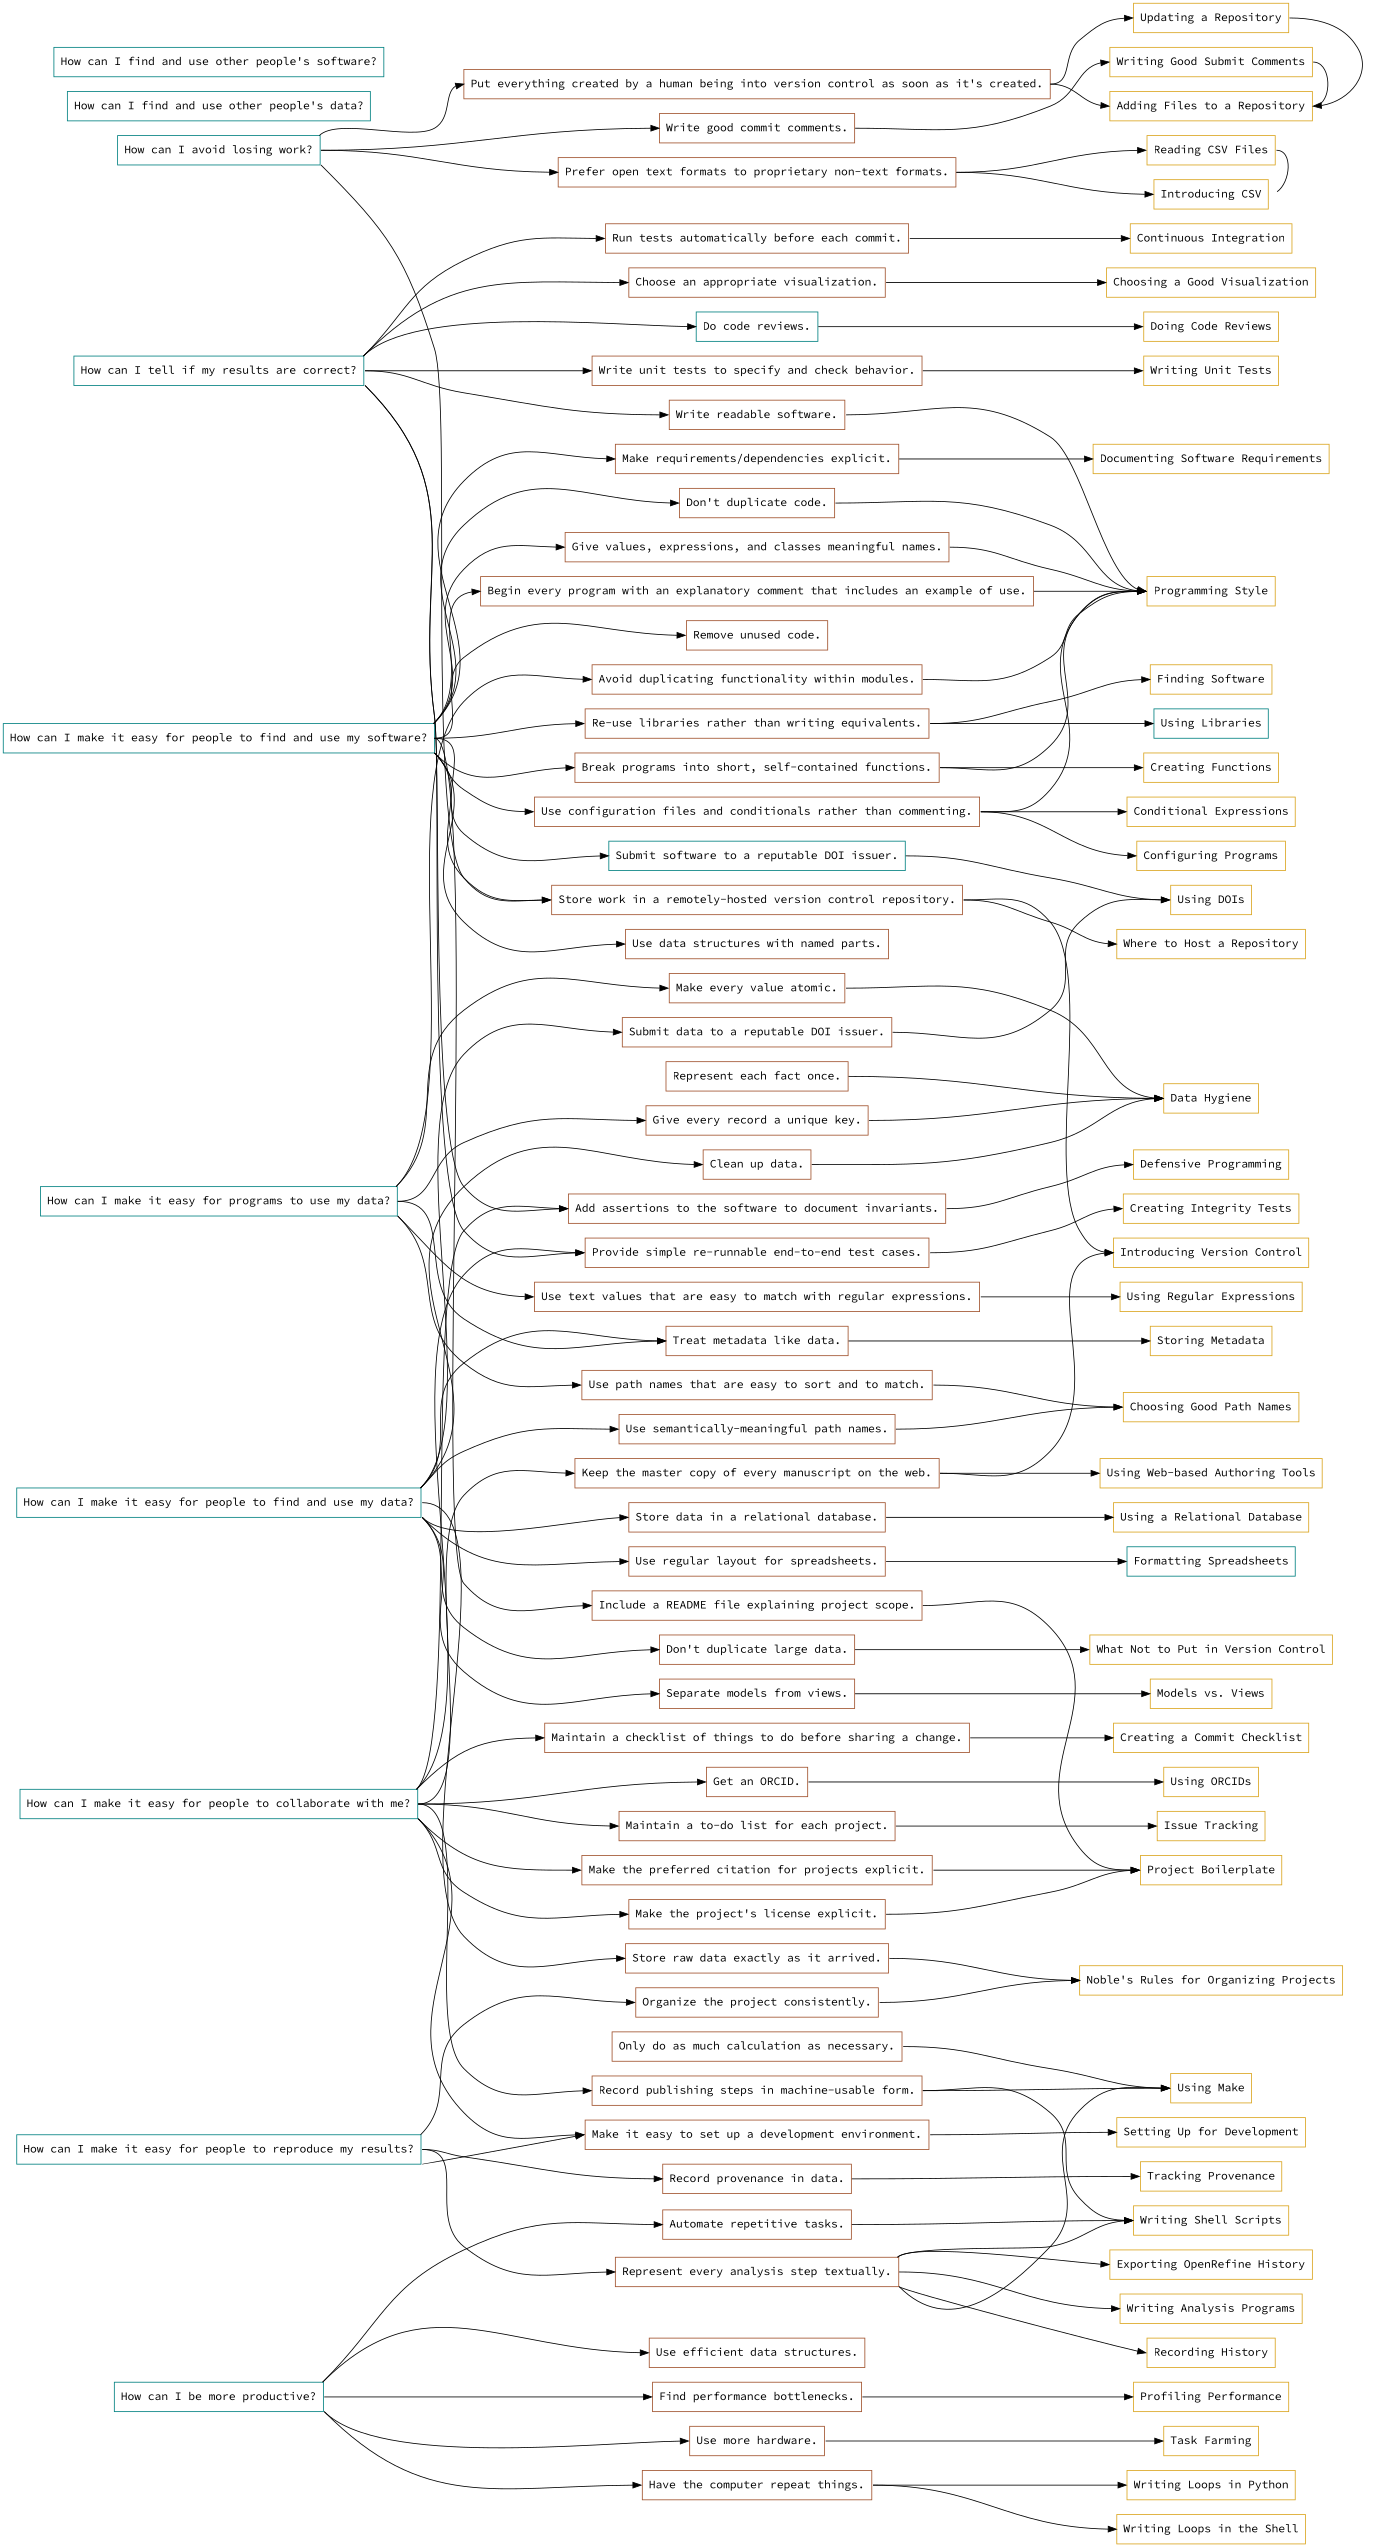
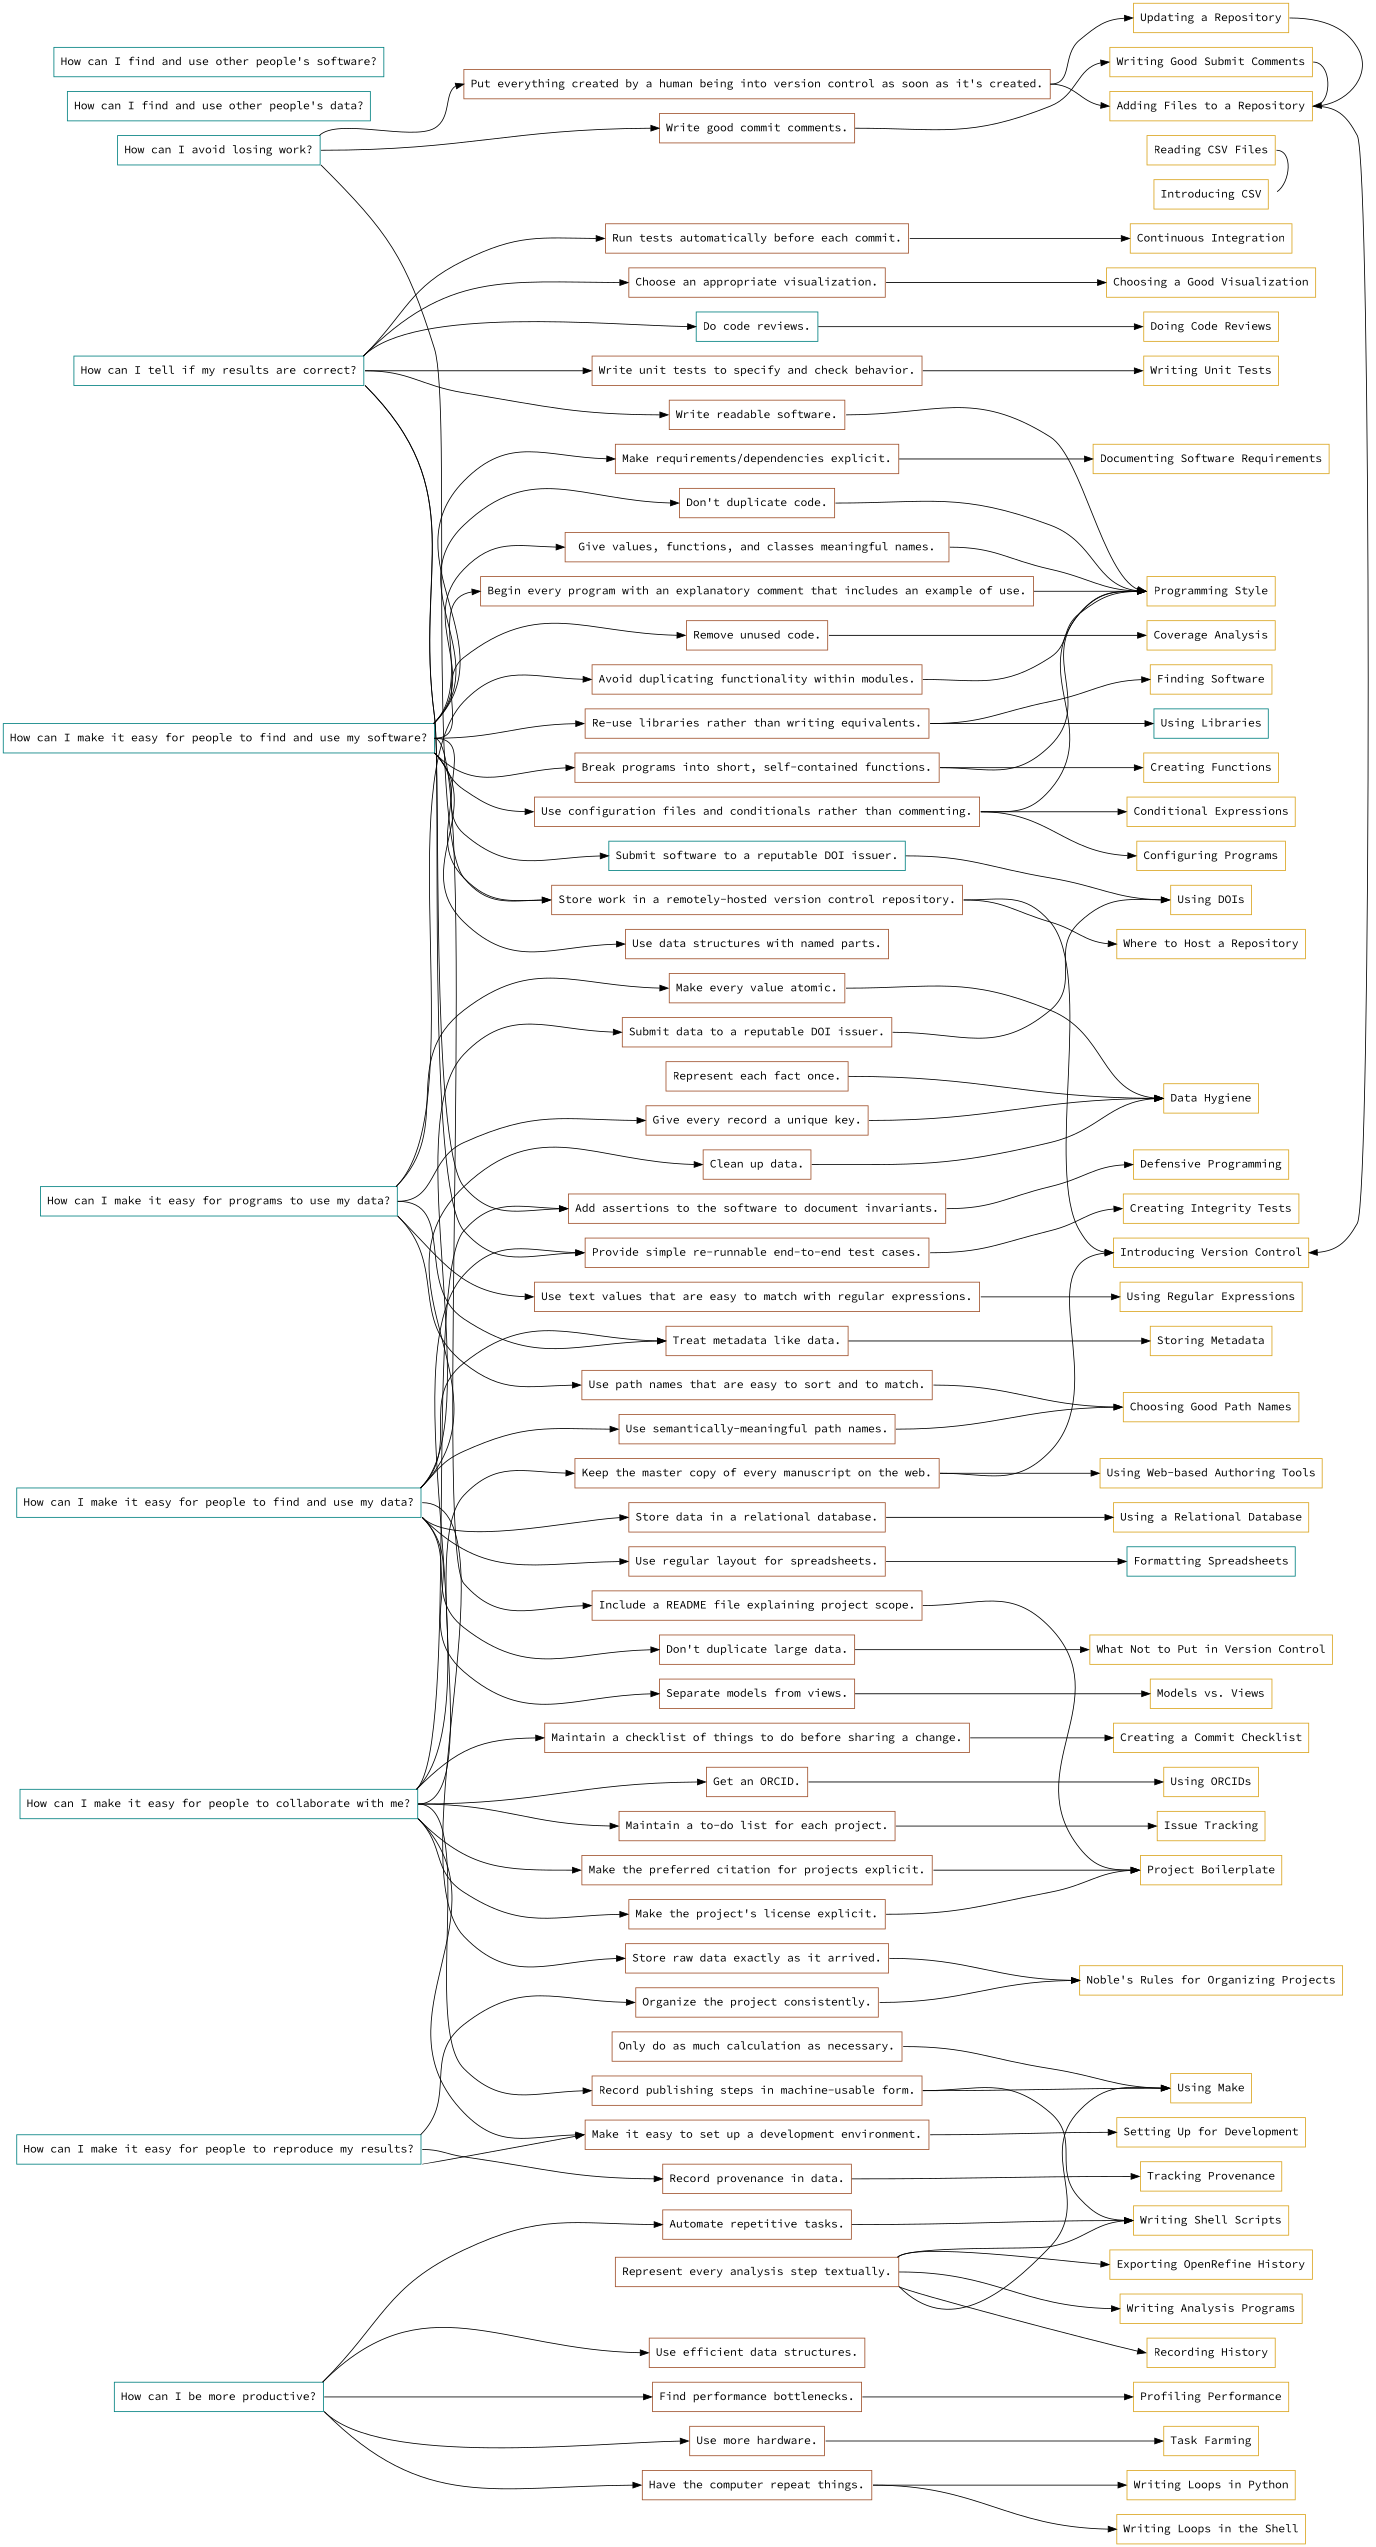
(757, 172) -> none
(757, 547) -> (757, 547)
none -> (1211, 635)
none -> (1368, 677)
(478, 2256) -> none
